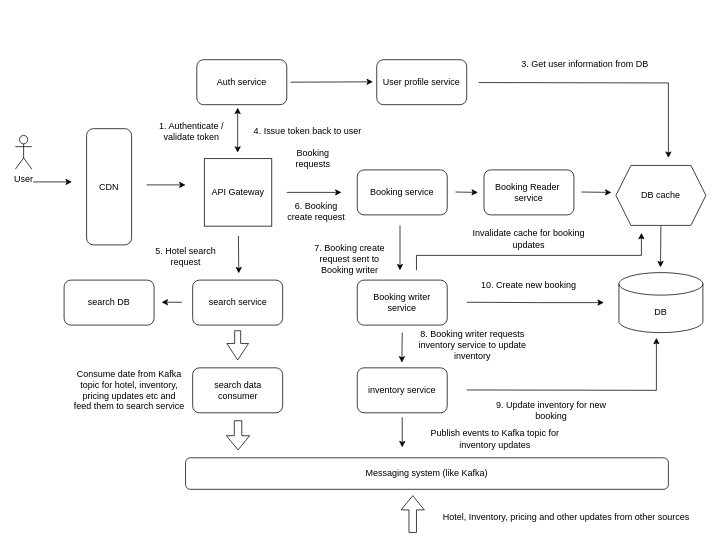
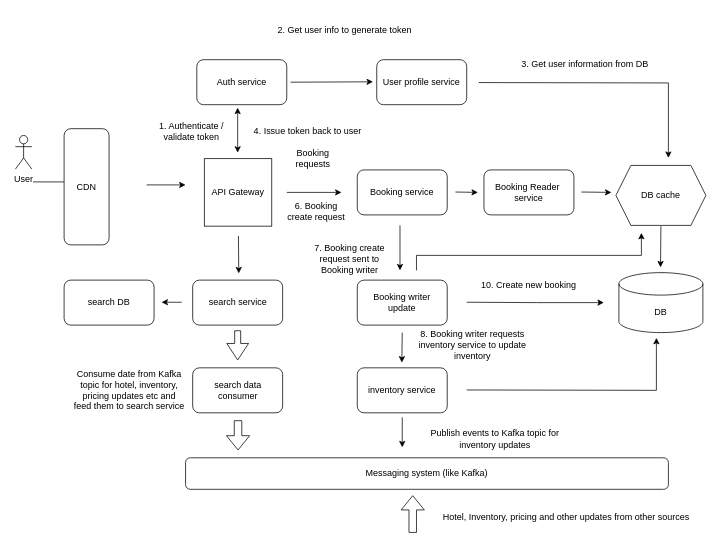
none -> (345, 30)
(109, 187) -> (87, 187)
(529, 239) -> none
(186, 256) -> none
(402, 303) -> (402, 303)
(552, 410) -> none
